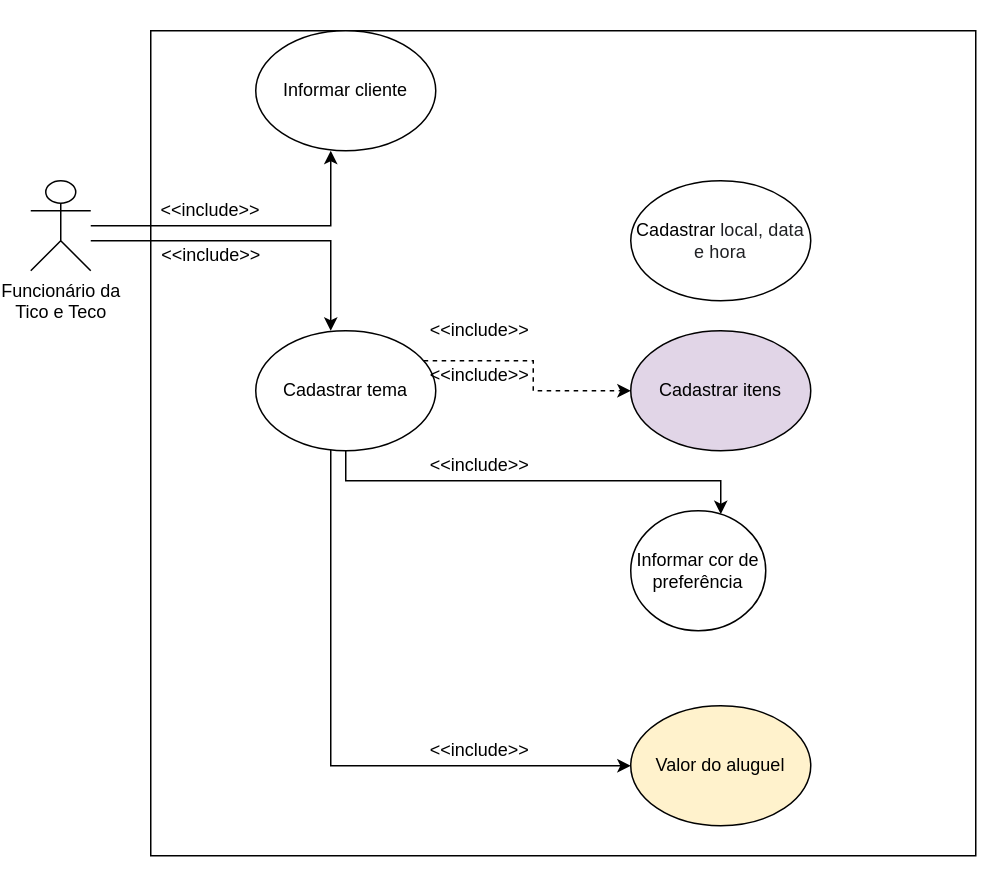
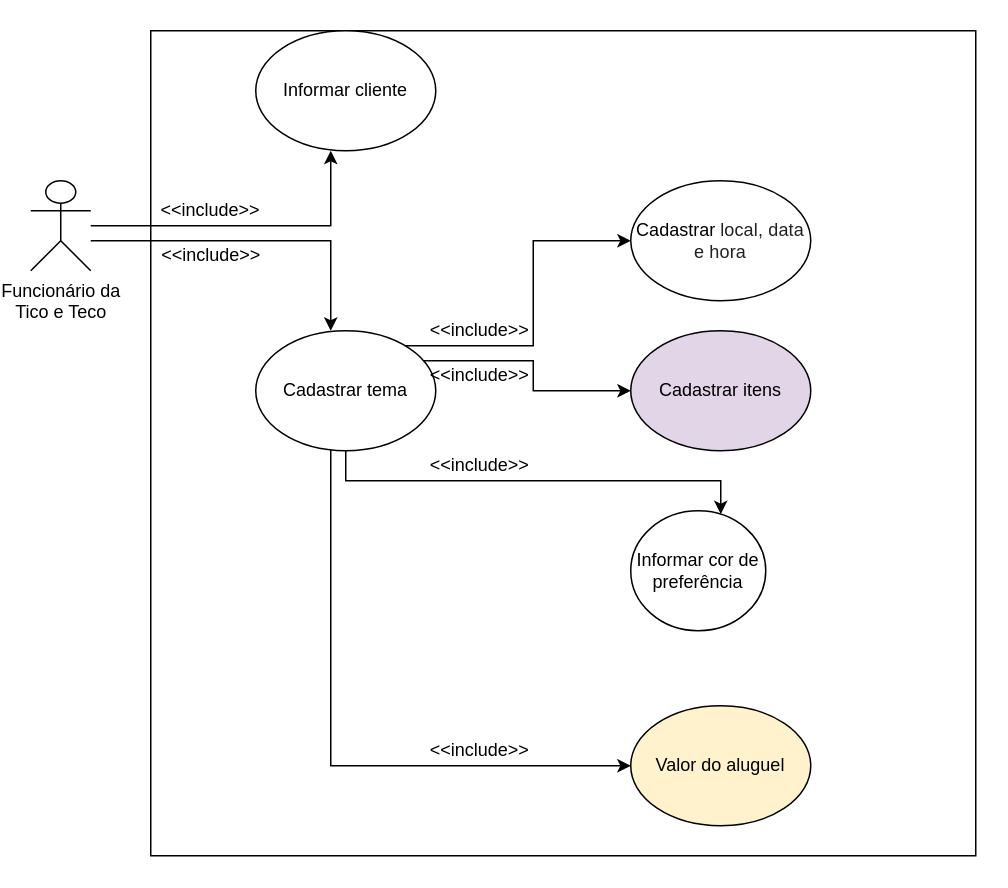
none -> (533, 314)
(533, 365) -> (533, 365)
